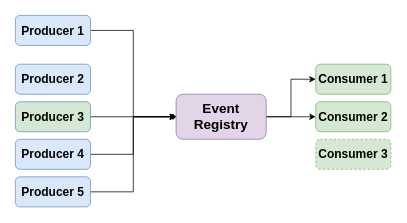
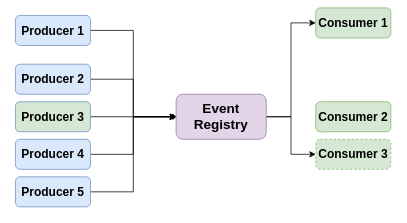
none -> (111, 79)
(353, 79) -> (353, 23)
(301, 117) -> none
none -> (299, 154)
